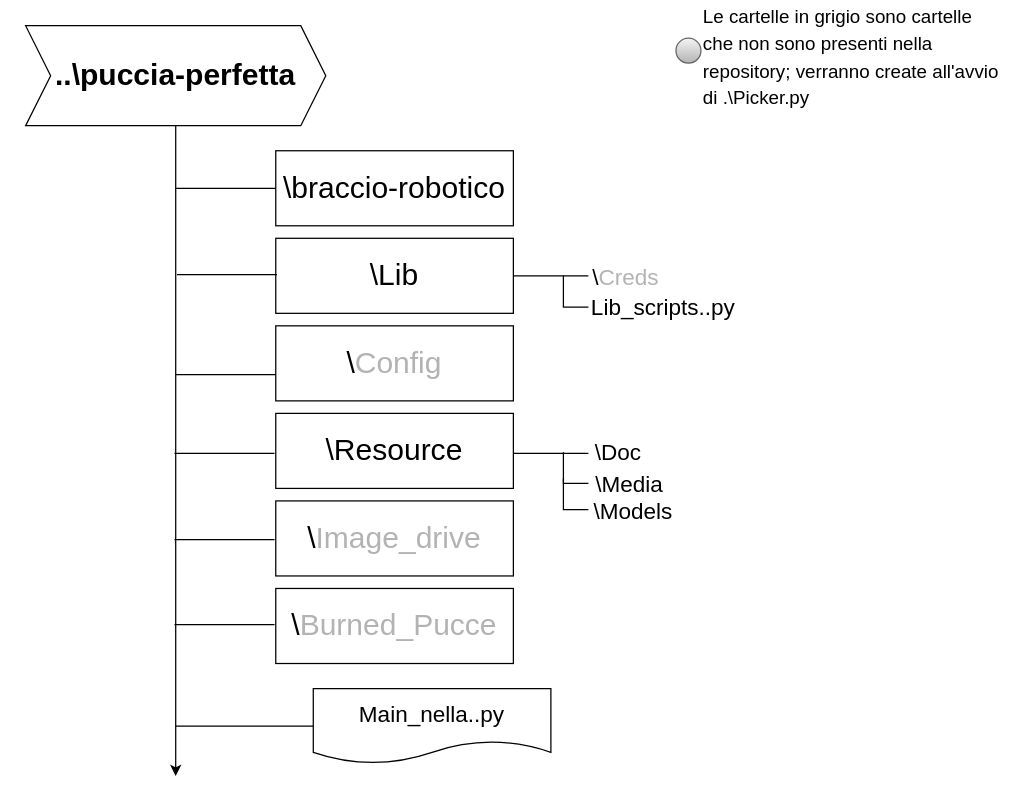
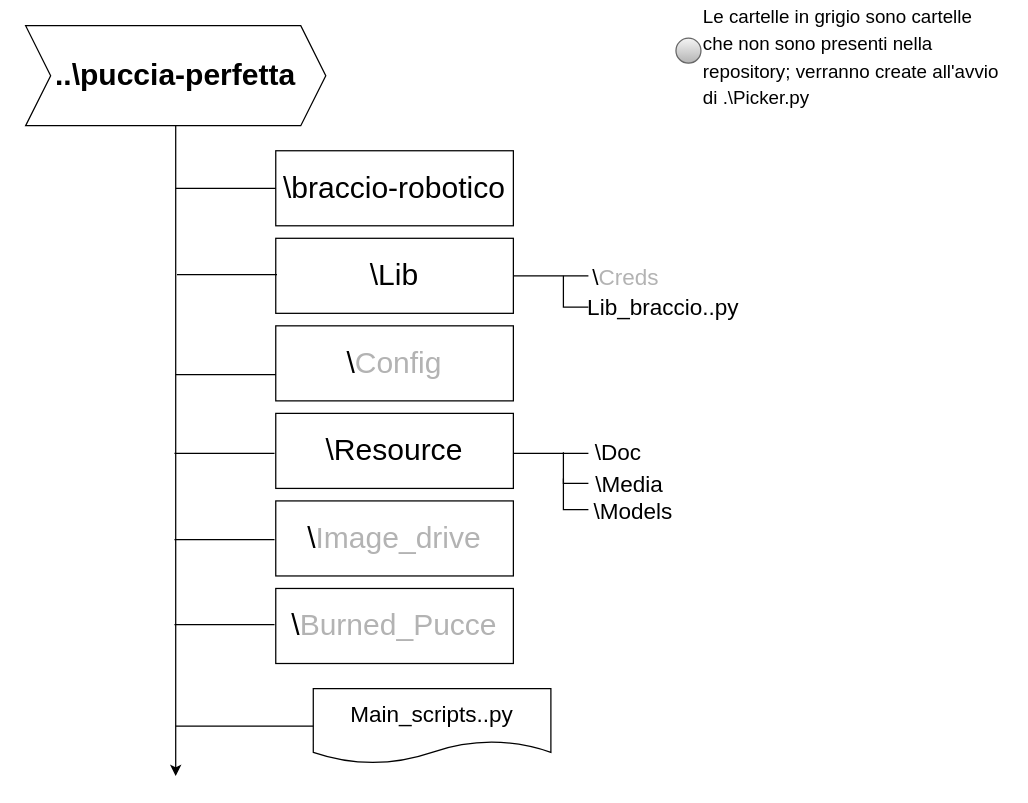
(663, 306) -> (663, 306)
(432, 714) -> (432, 714)
